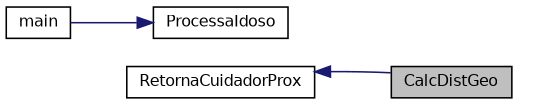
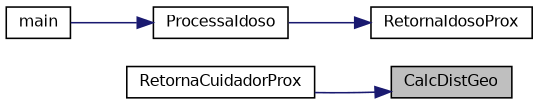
none -> (452, 23)
(361, 72) -> (345, 93)
